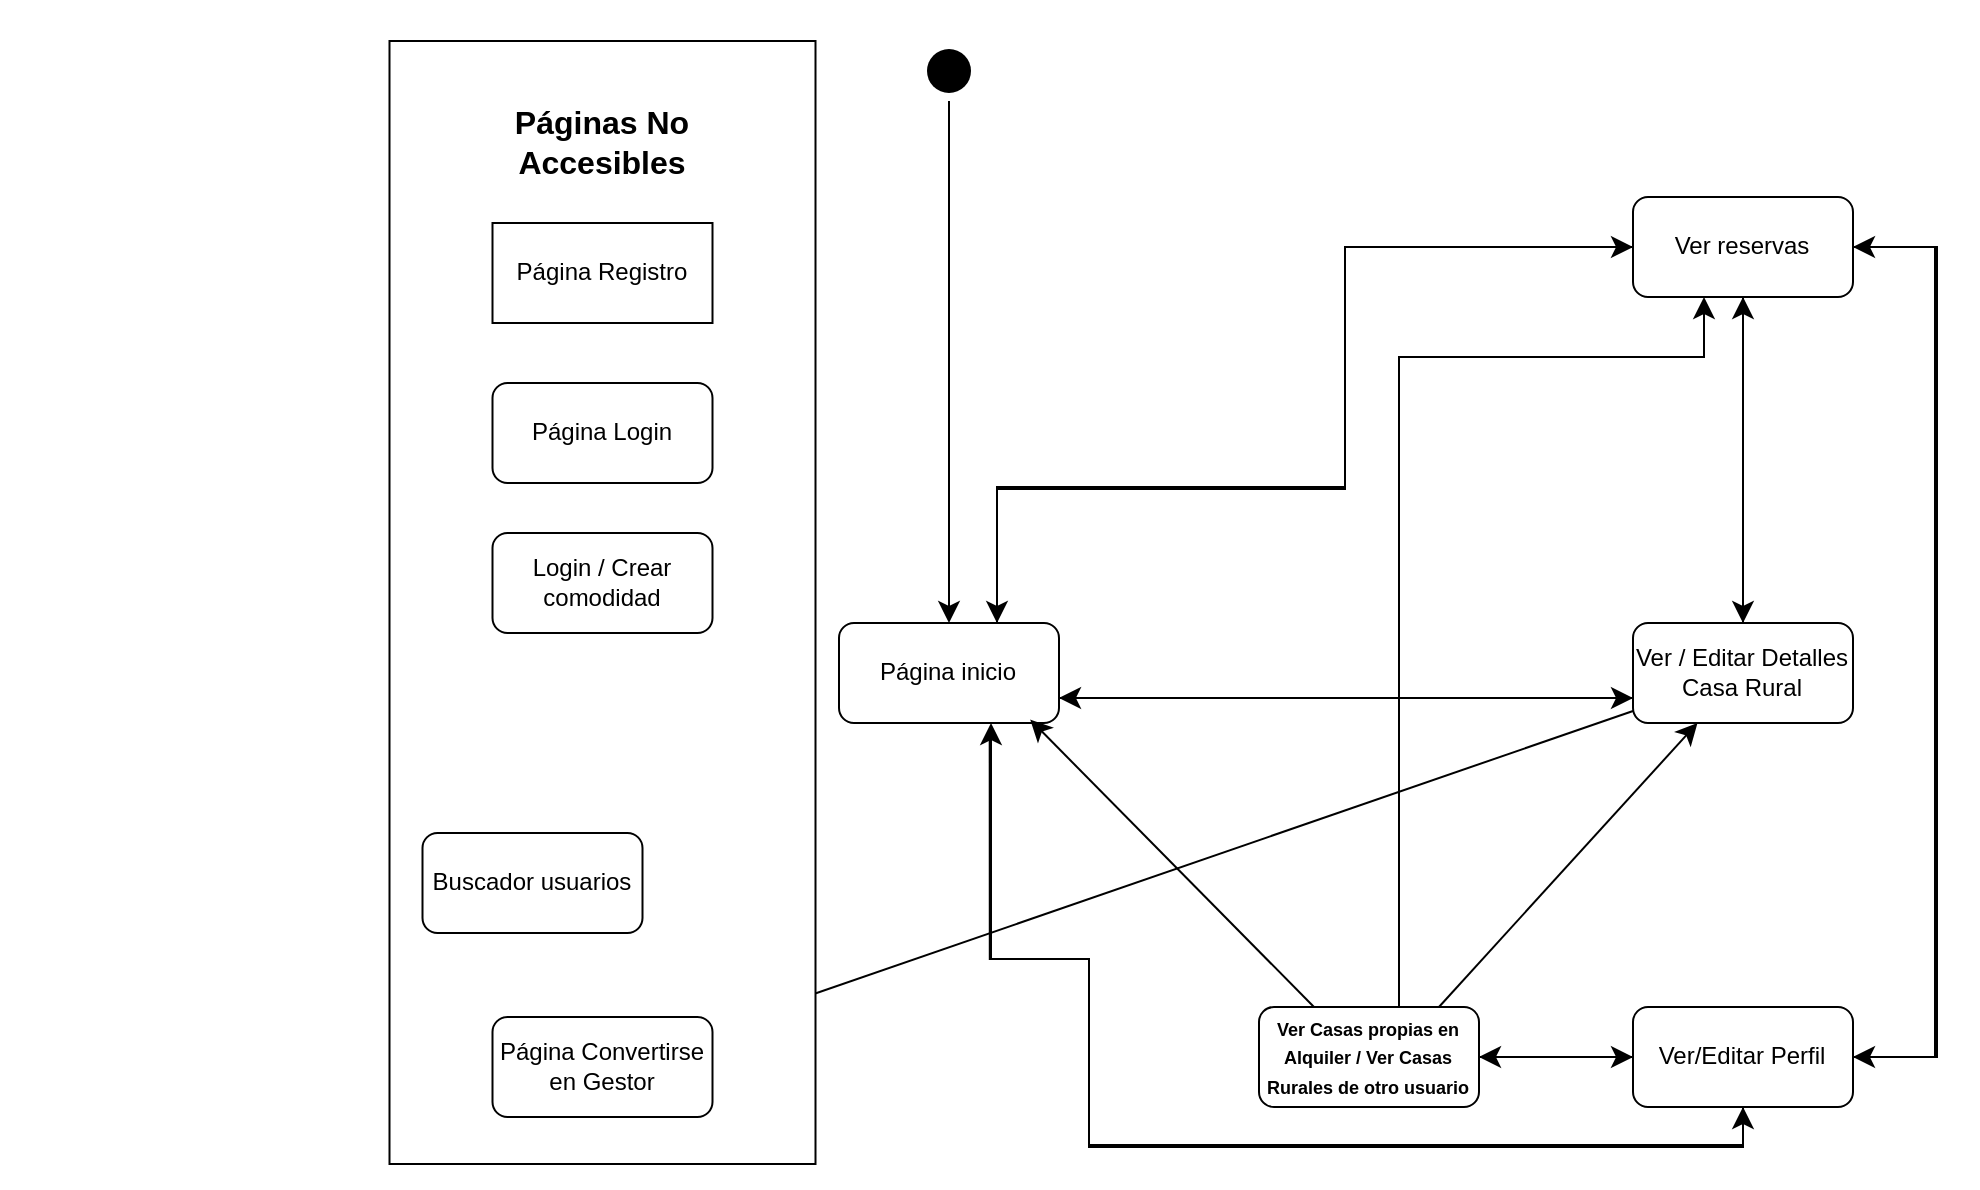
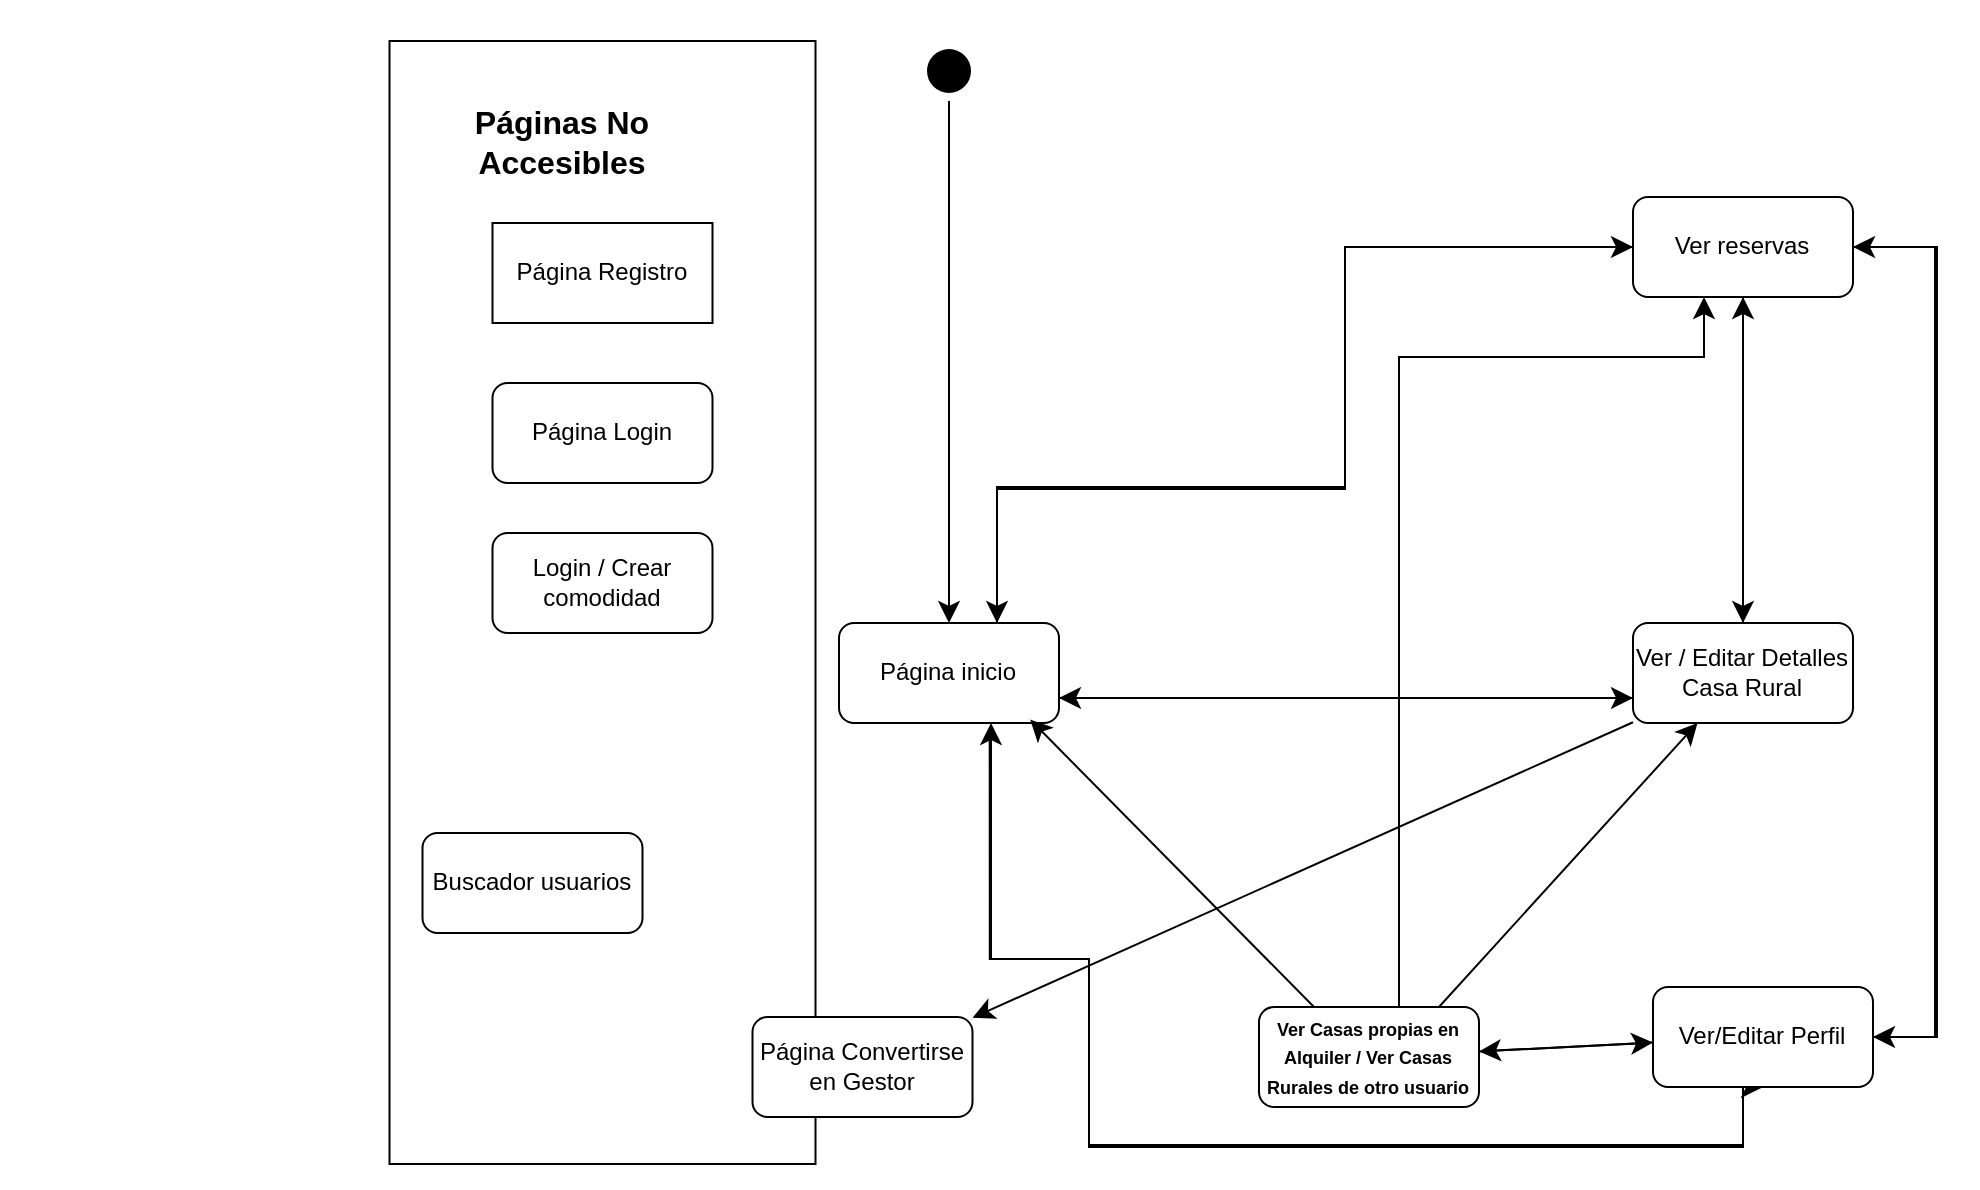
(603, 143) -> (563, 143)
(1743, 1057) -> (1763, 1037)
(603, 1067) -> (863, 1067)
